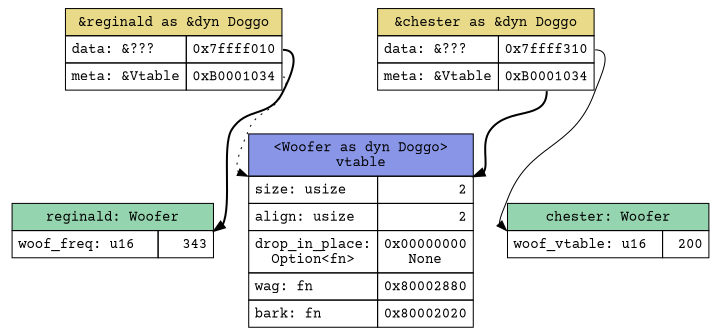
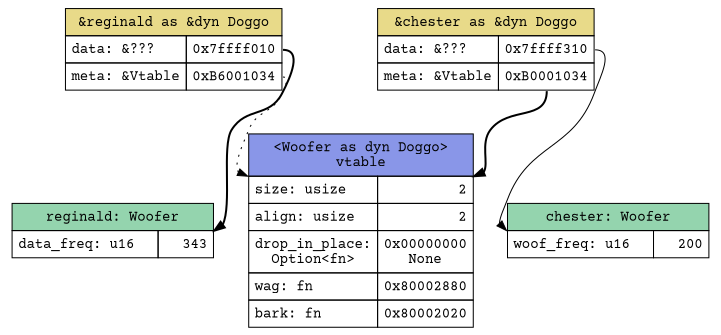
(234, 76) -> (234, 76)
(77, 244) -> (77, 244)
(581, 244) -> (572, 244)
